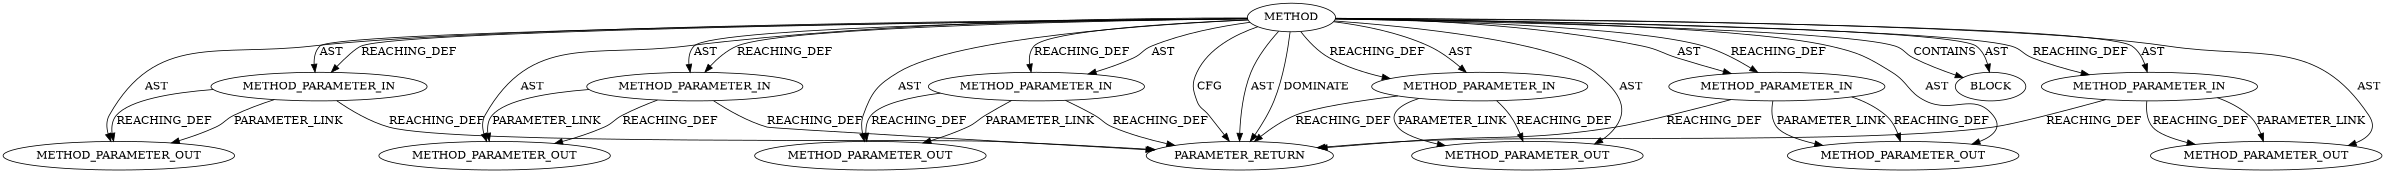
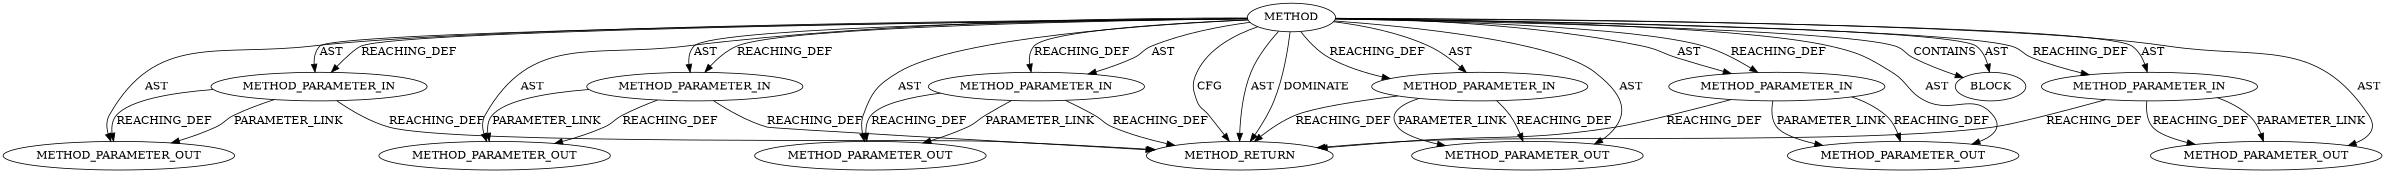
(1240, 156) -> (1240, 156)
